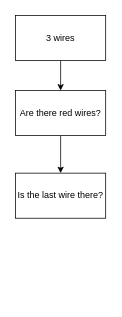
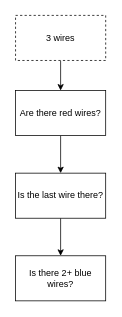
(60, 38) -> (60, 38)
none -> (60, 234)
none -> (60, 278)
